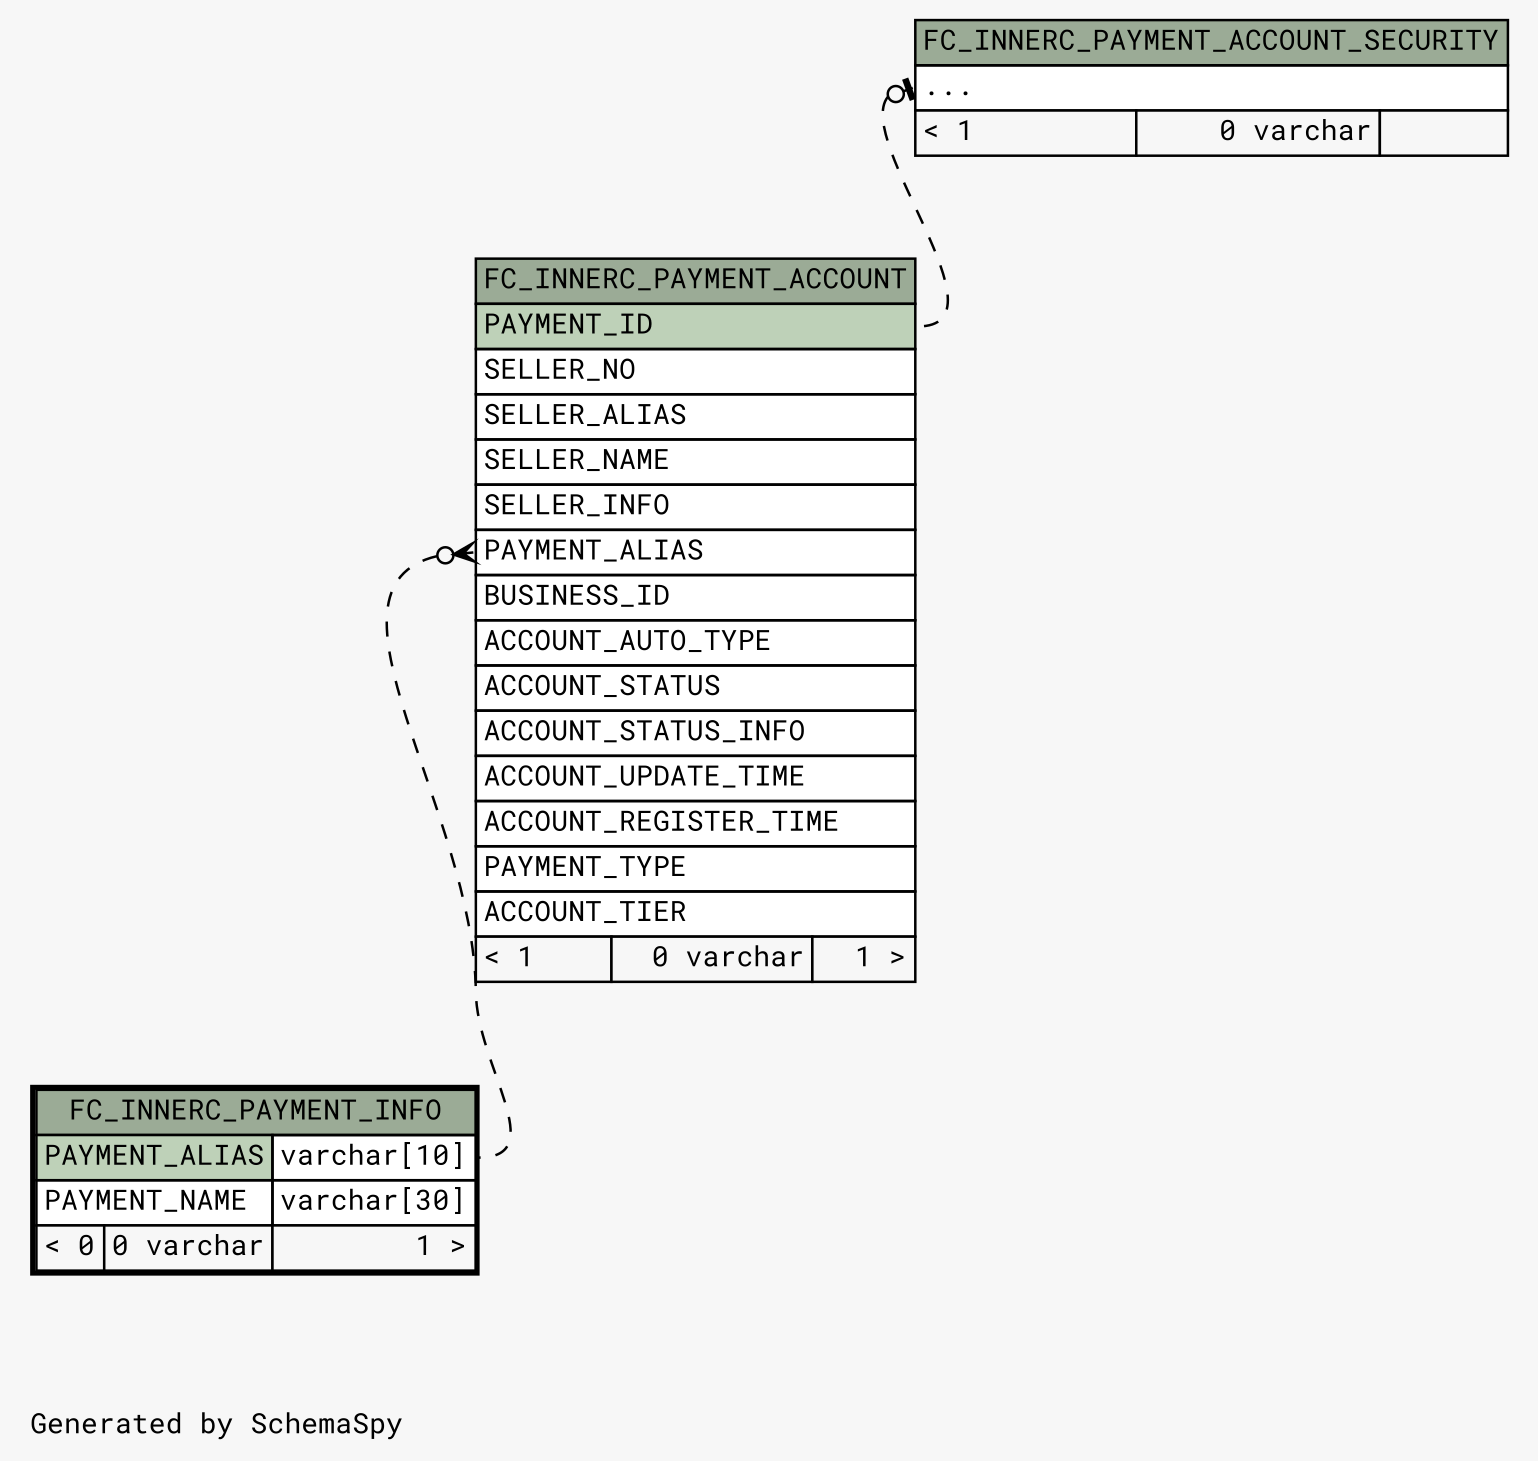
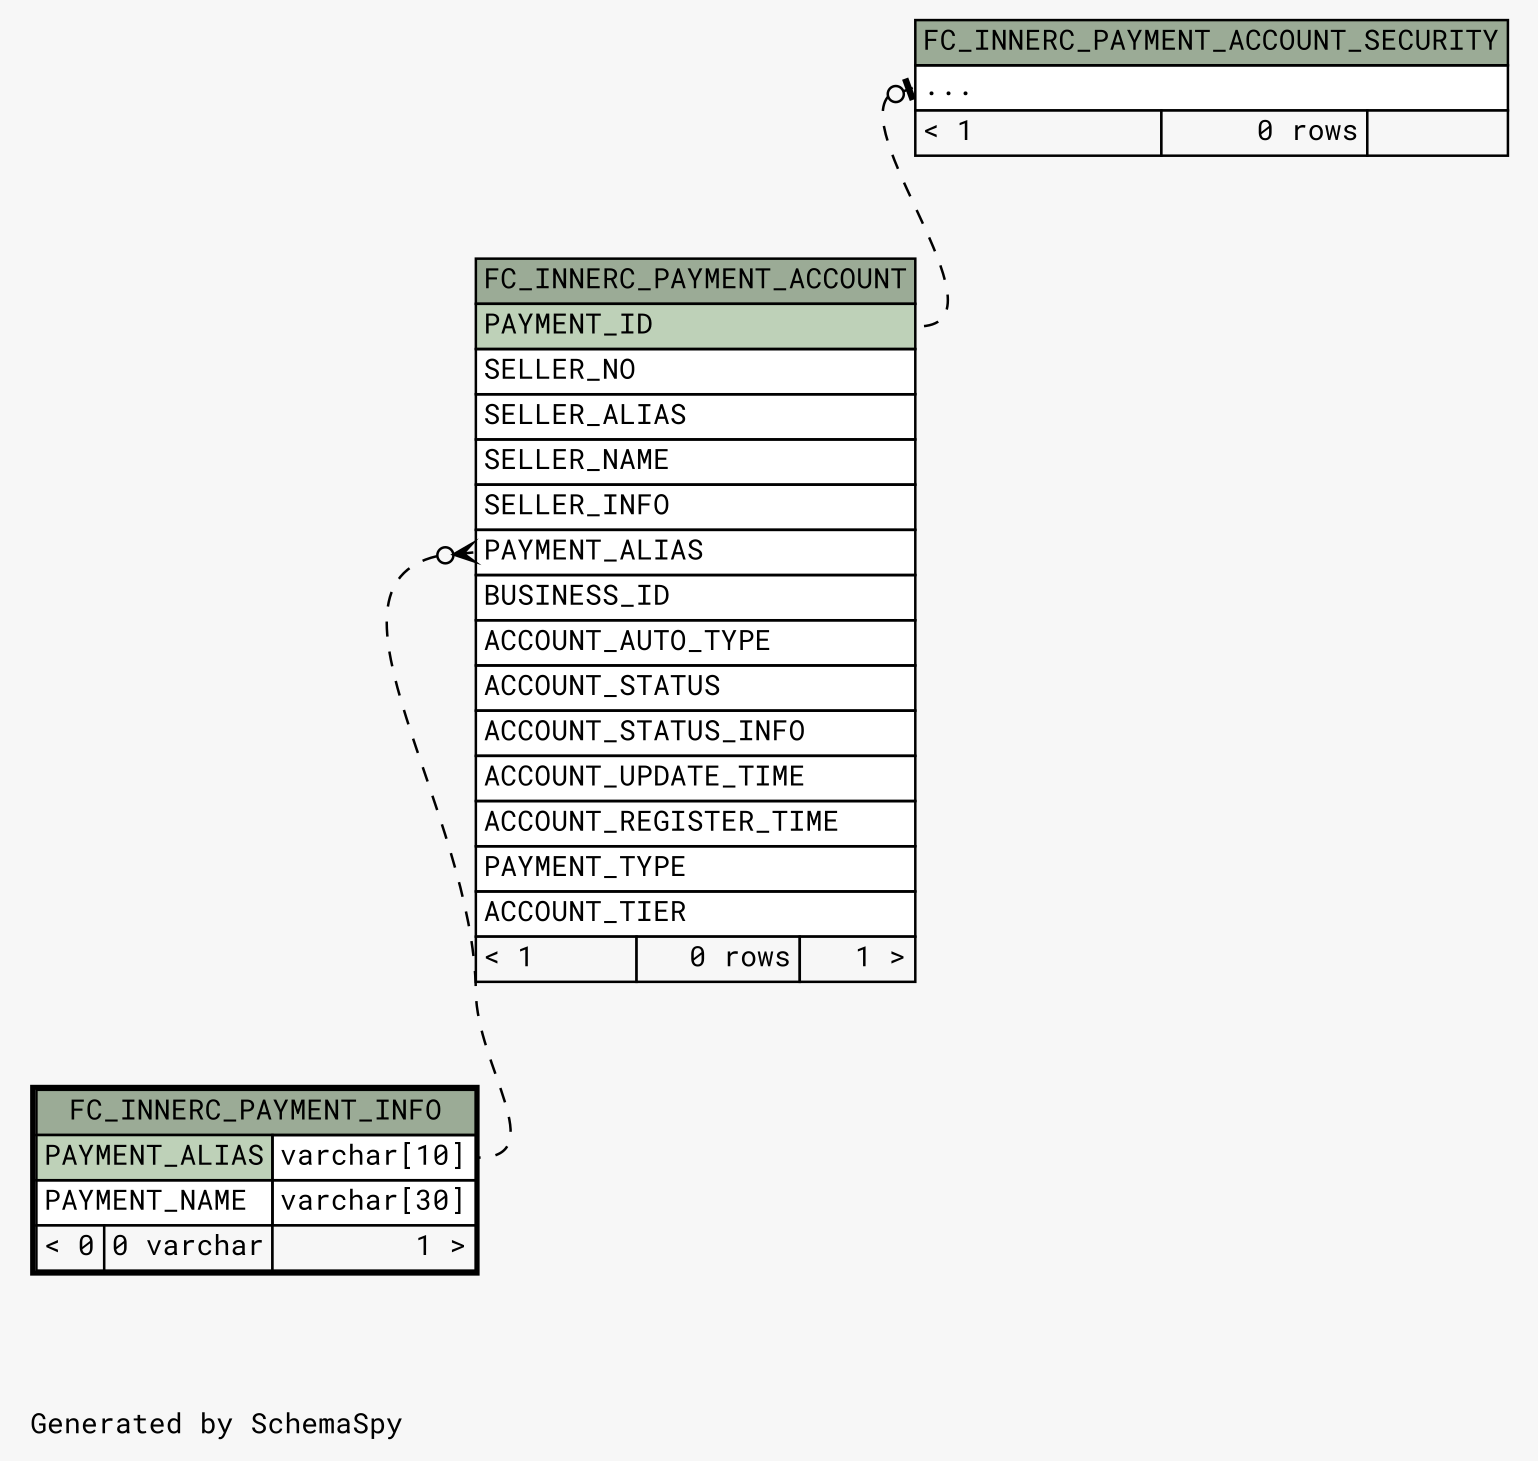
(1296, 132) -> (1308, 132)
(728, 958) -> (741, 958)
